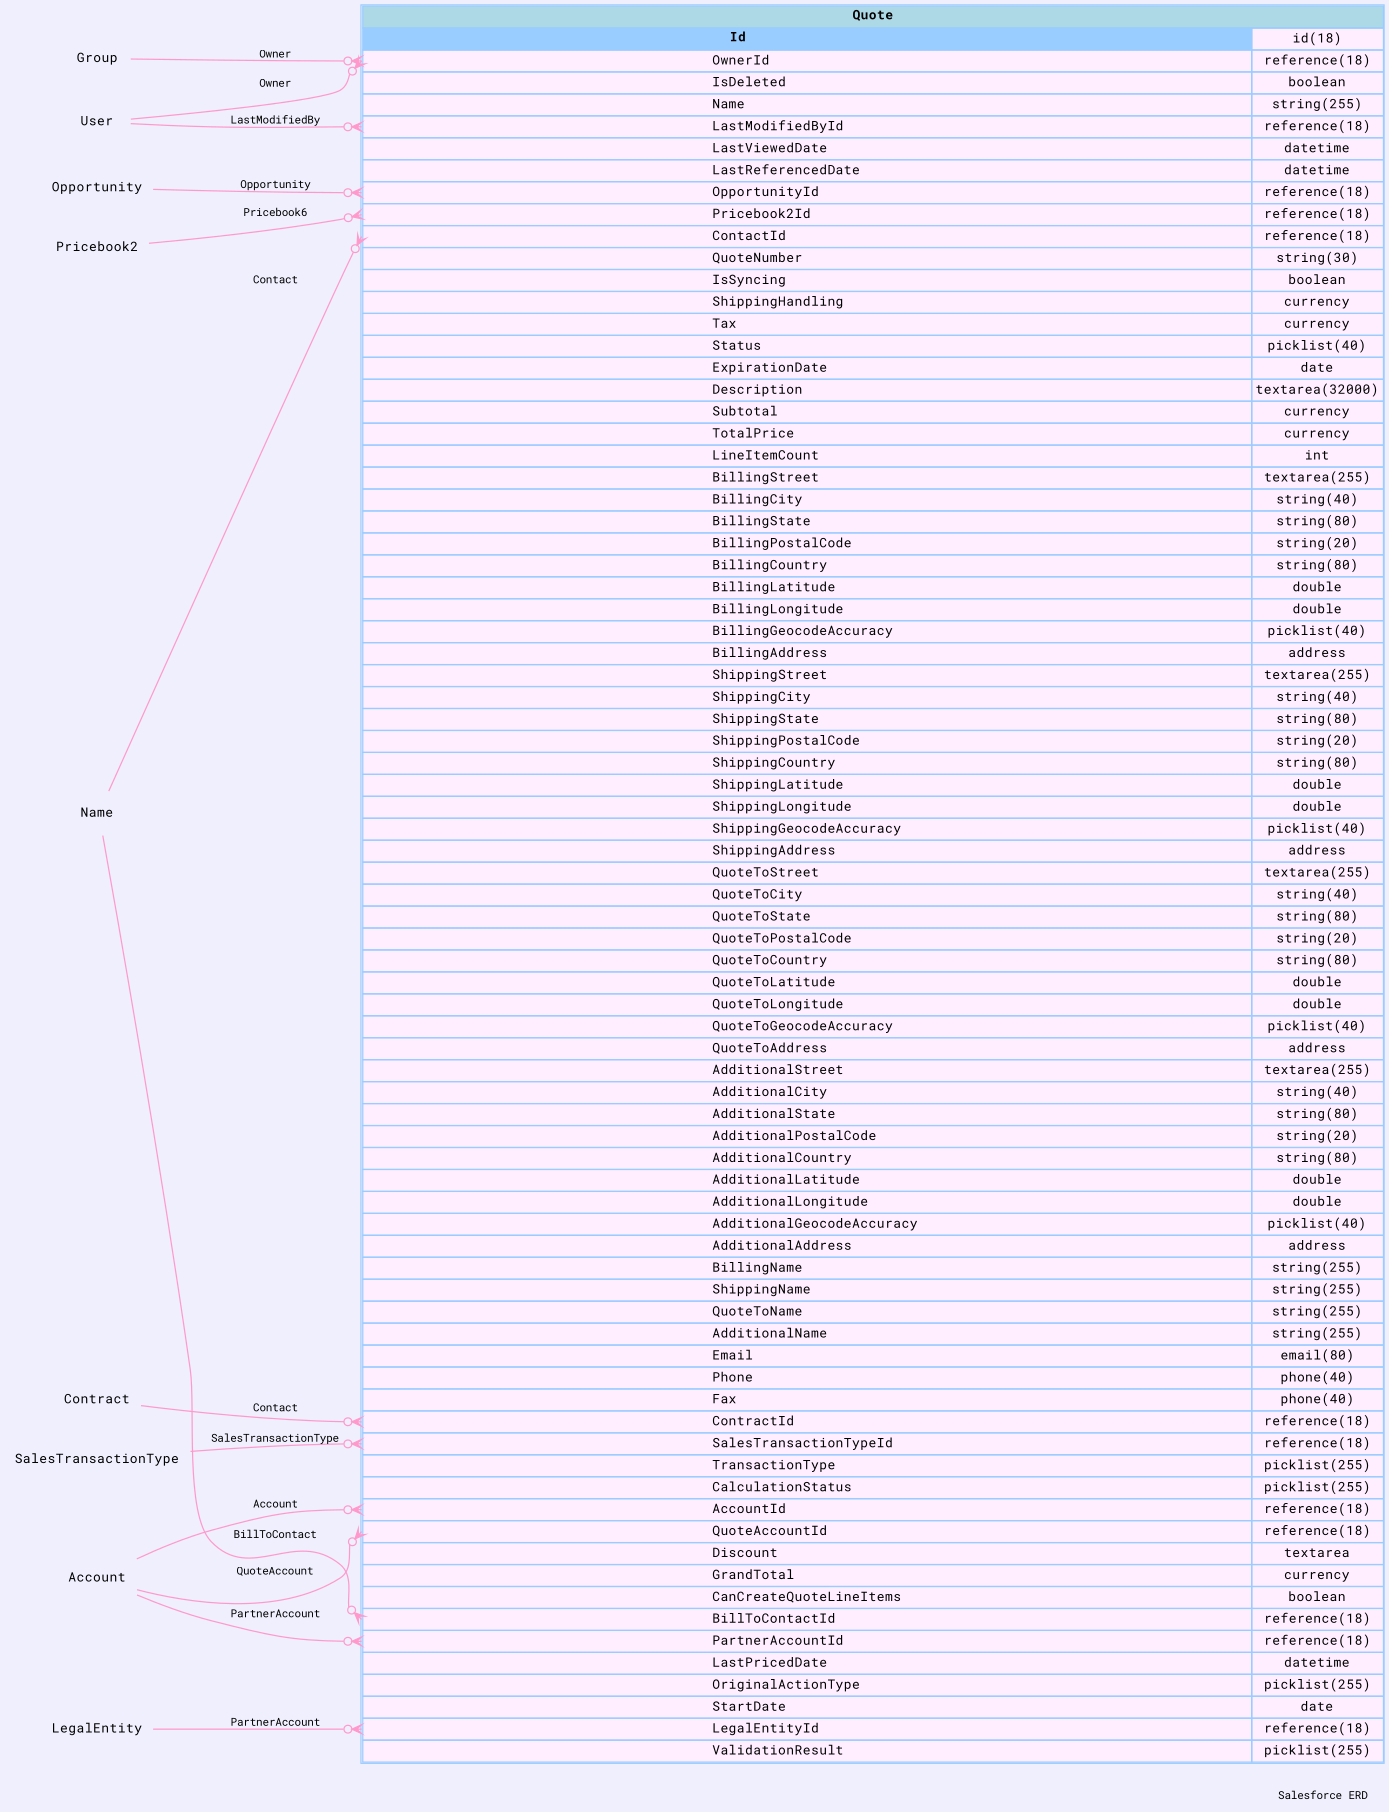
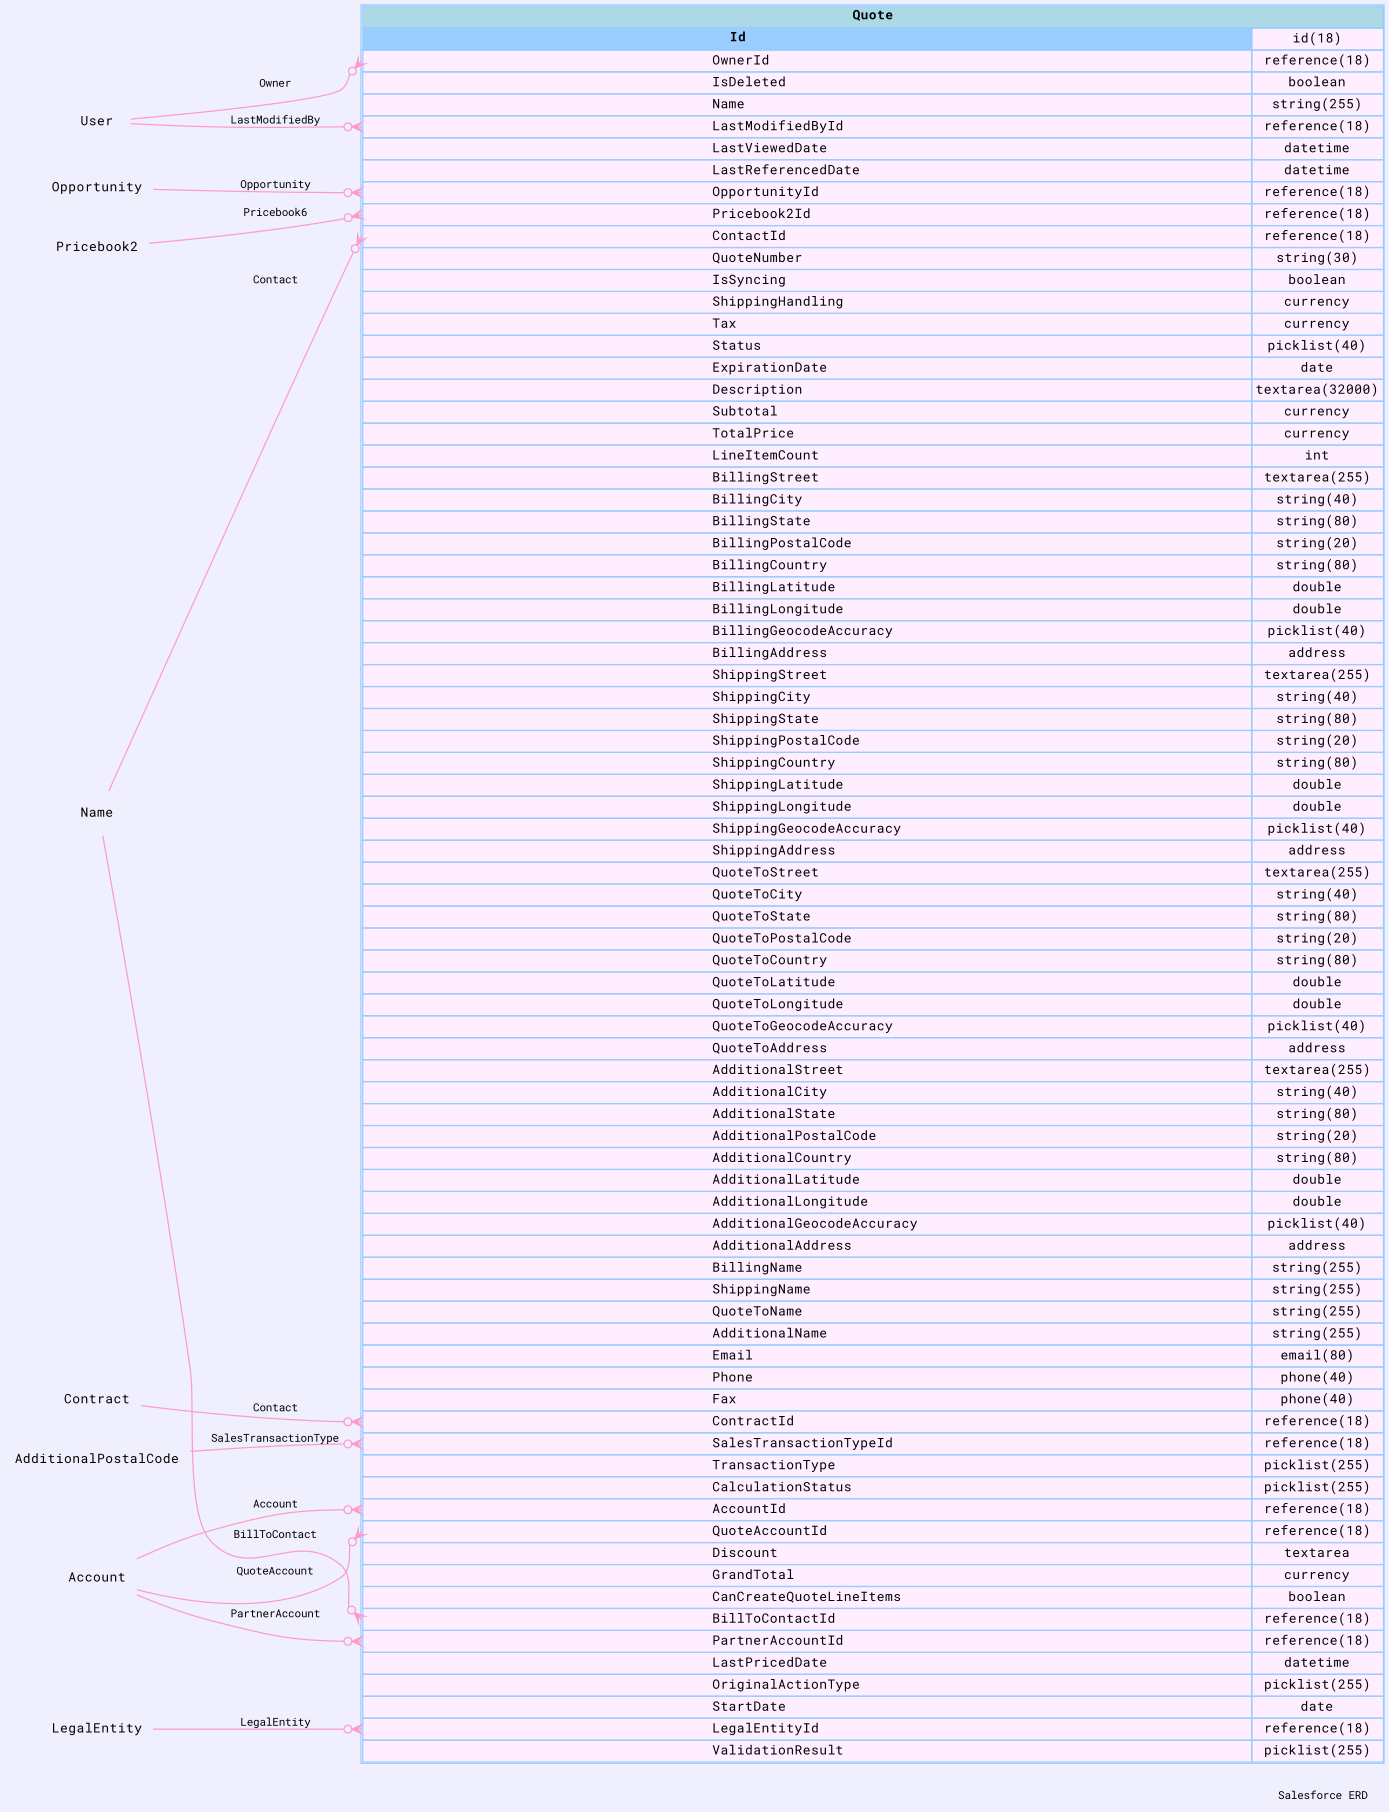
(98, 59) -> none
(98, 1460) -> (98, 1460)
(276, 1723) -> (276, 1723)
